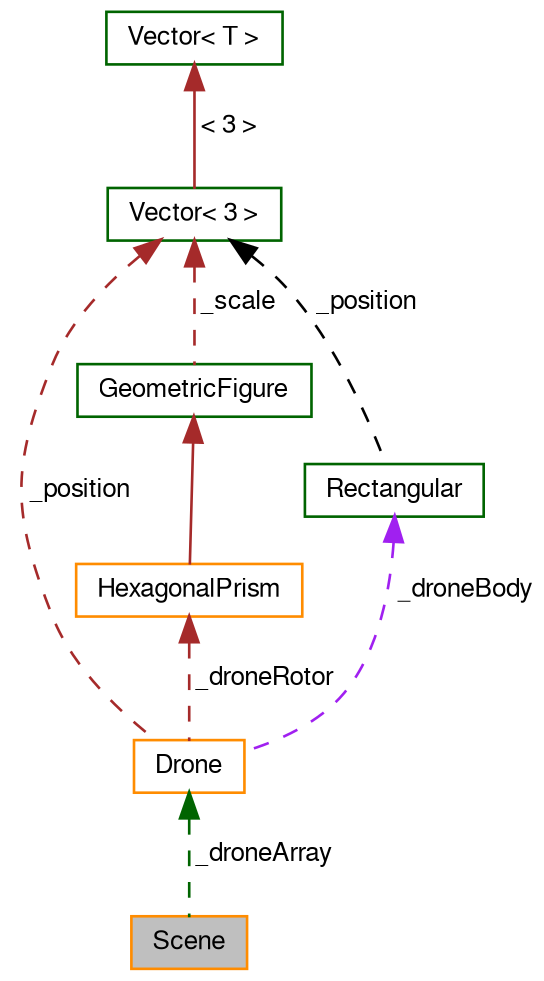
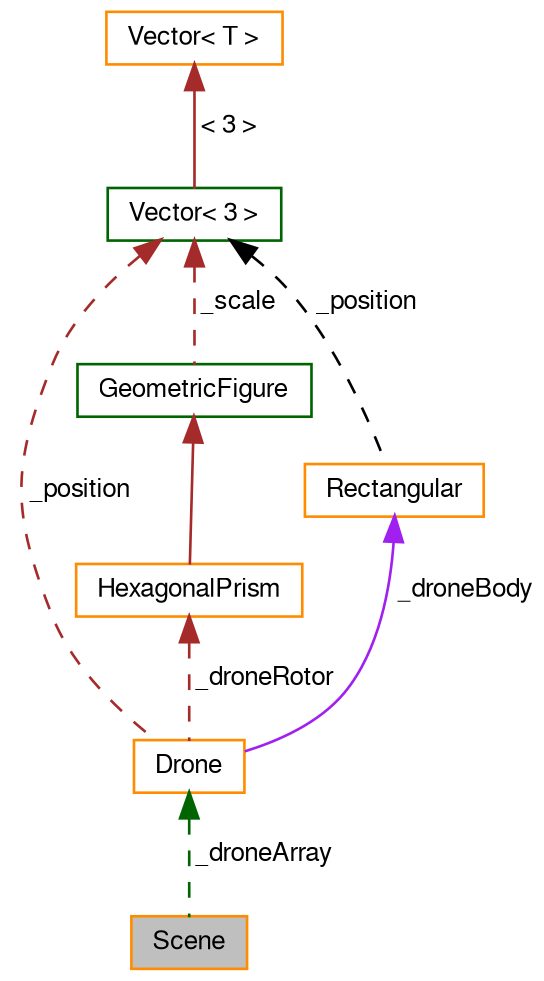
(194, 38) -> (194, 38)
(394, 490) -> (394, 490)
(357, 675) -> (357, 675)
